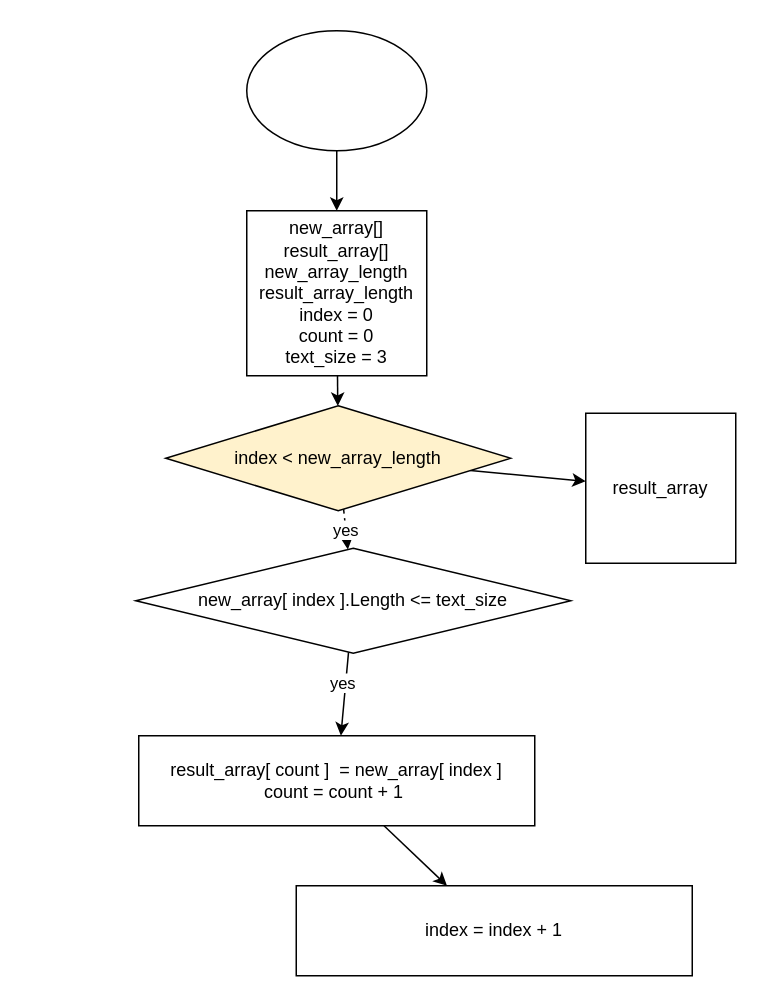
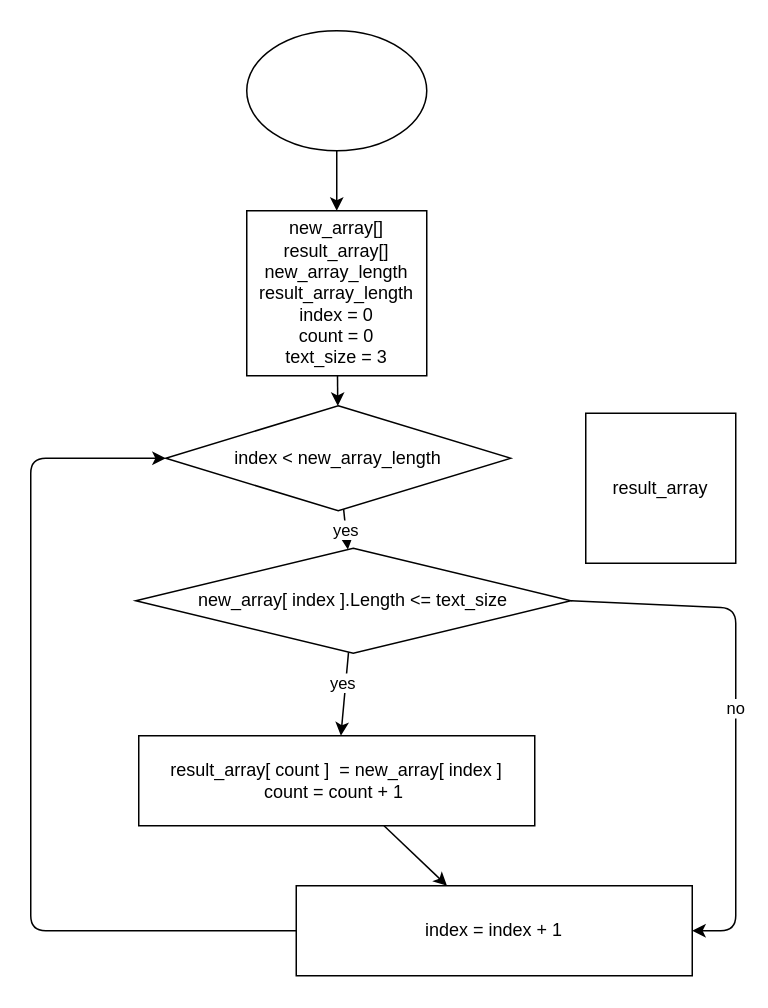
(338, 458) -> (338, 458)
(523, 475) -> none
(344, 515) -> (344, 515)
none -> (736, 703)
none -> (31, 765)
